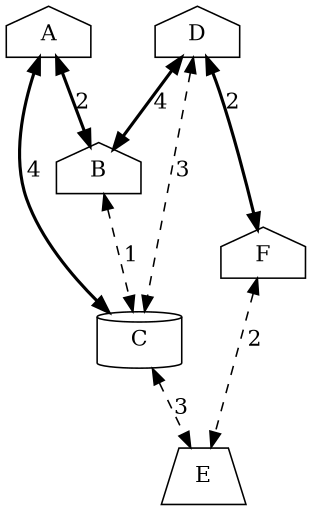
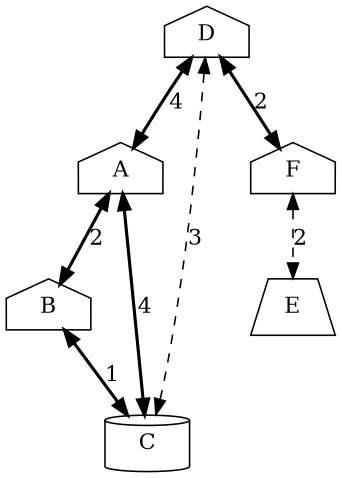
(148, 103) -> (162, 102)
(118, 253) -> (96, 373)
(172, 408) -> none
